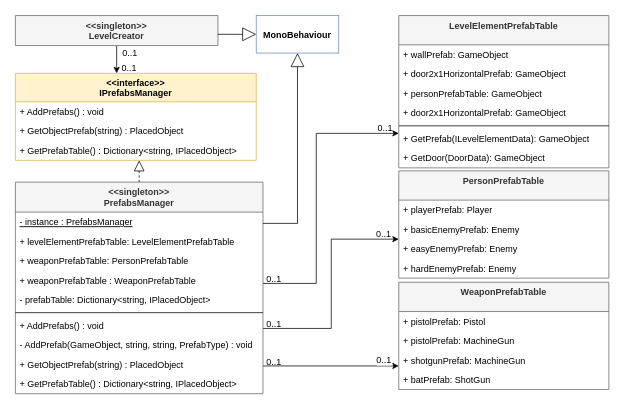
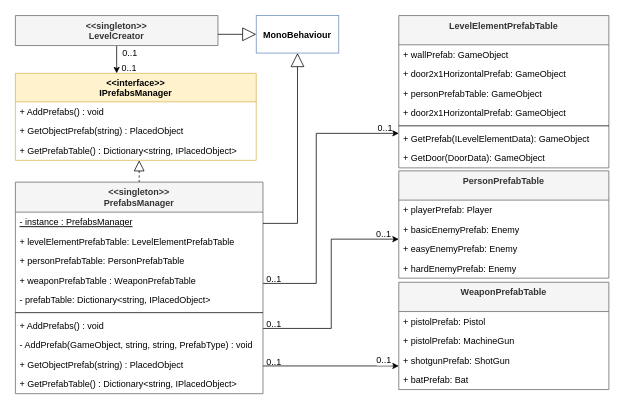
(109, 261) -> (109, 261)
(466, 360) -> (460, 360)
(450, 380) -> (440, 380)
